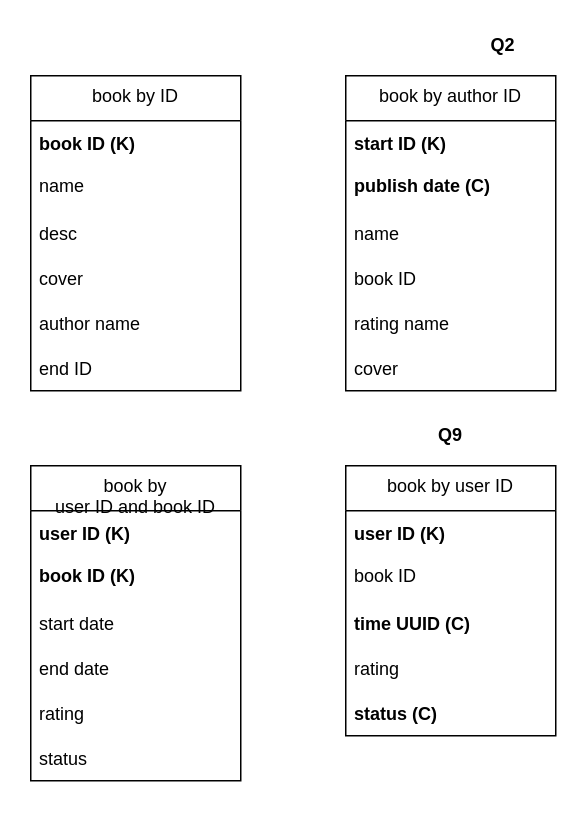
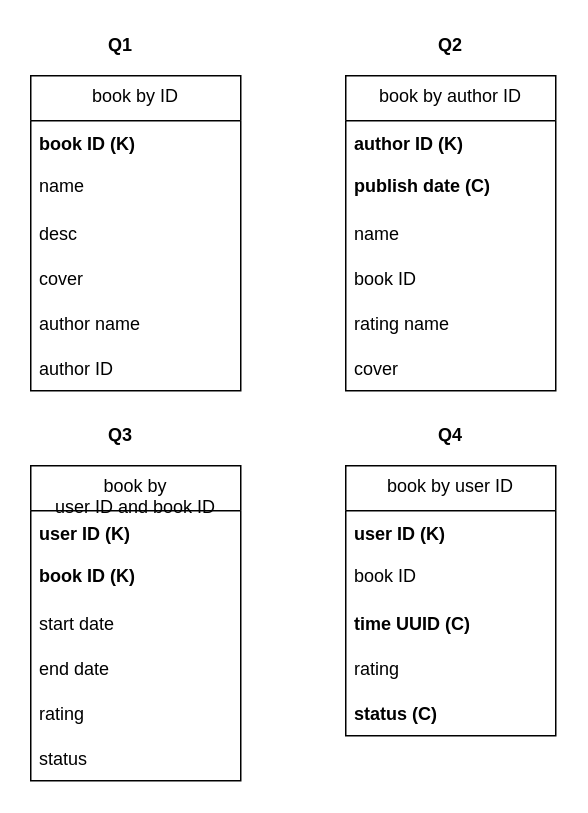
none -> (121, 46)
(503, 46) -> (451, 46)
(410, 144) -> (415, 144)
(67, 369) -> (82, 369)
none -> (121, 436)
(451, 436) -> (451, 436)
